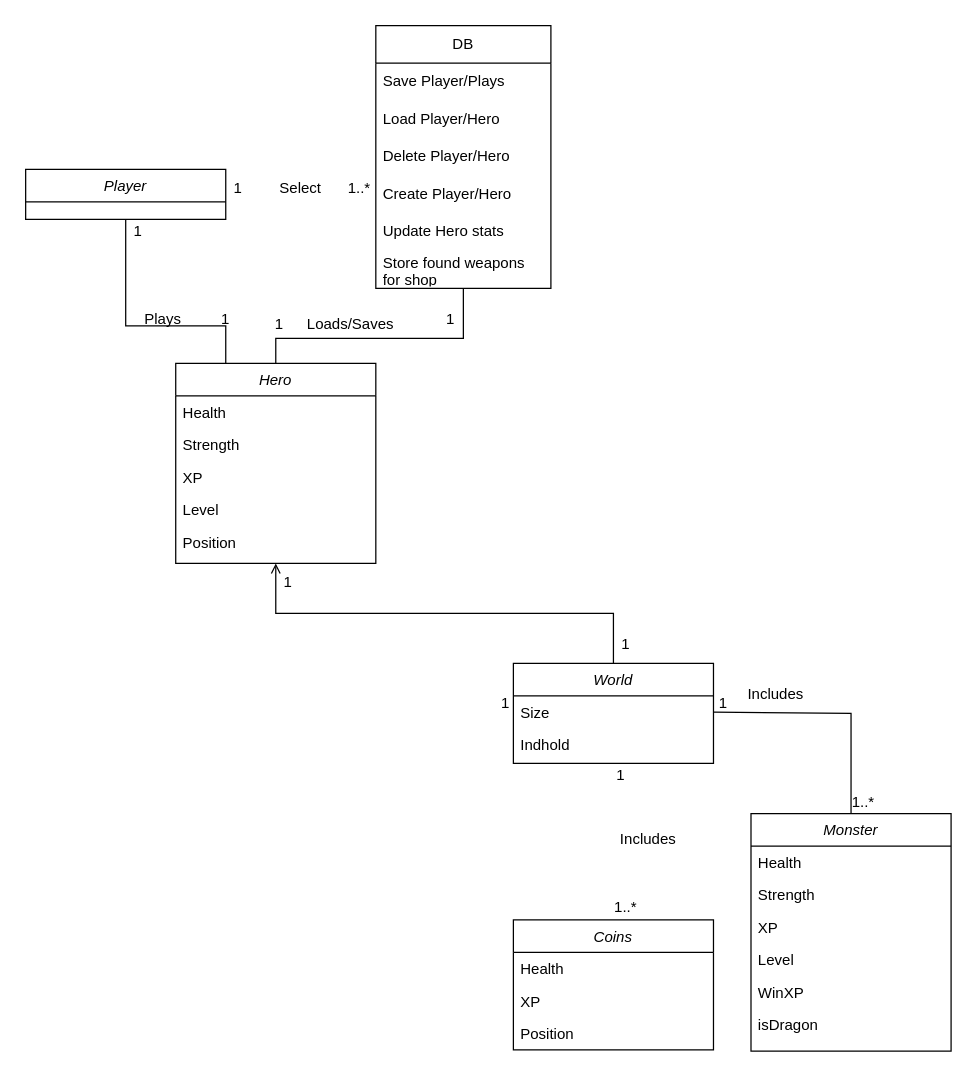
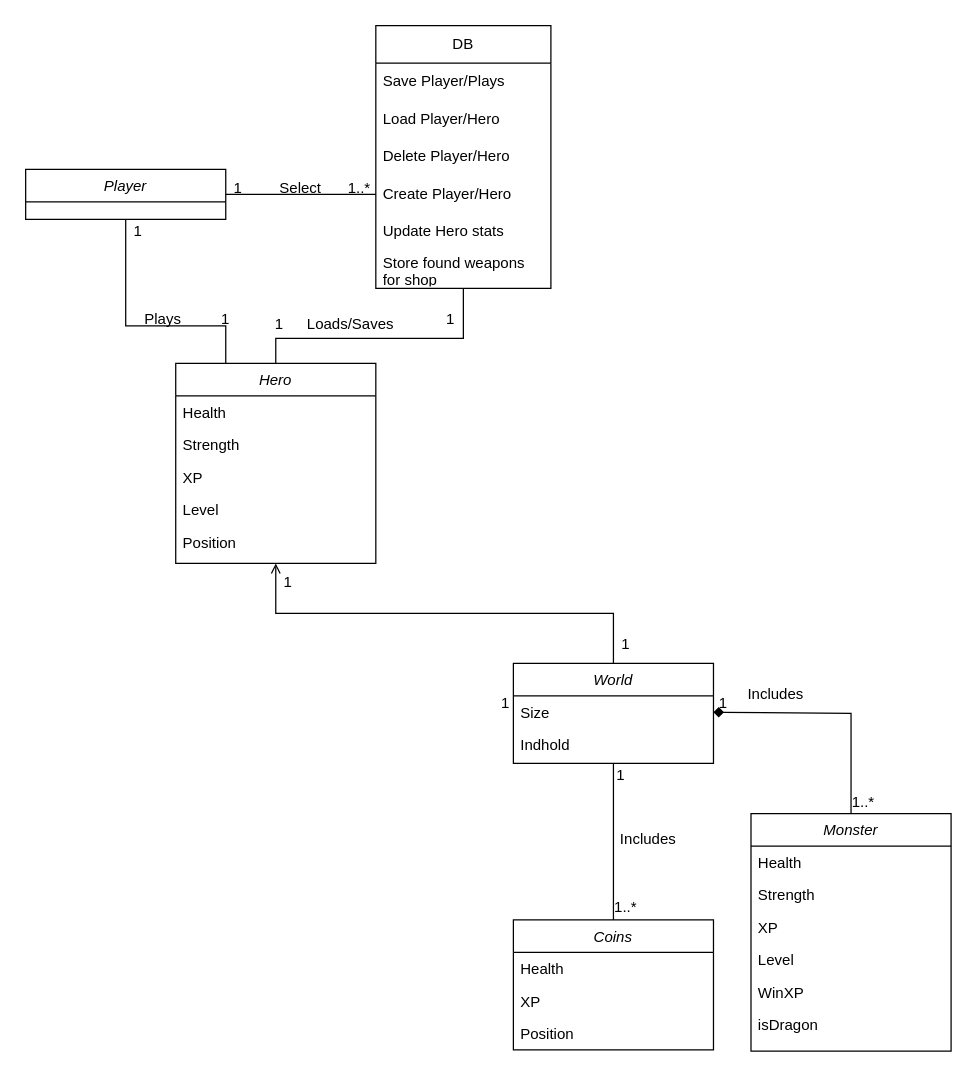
none -> (299, 194)
(720, 712) -> (724, 712)
none -> (613, 843)
